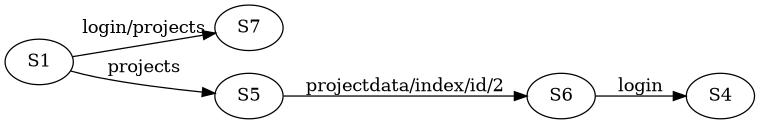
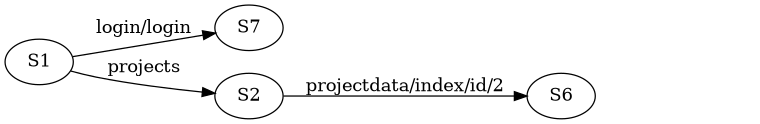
(144, 28) -> (144, 28)
(249, 96) -> (249, 96)
(720, 96) -> none
